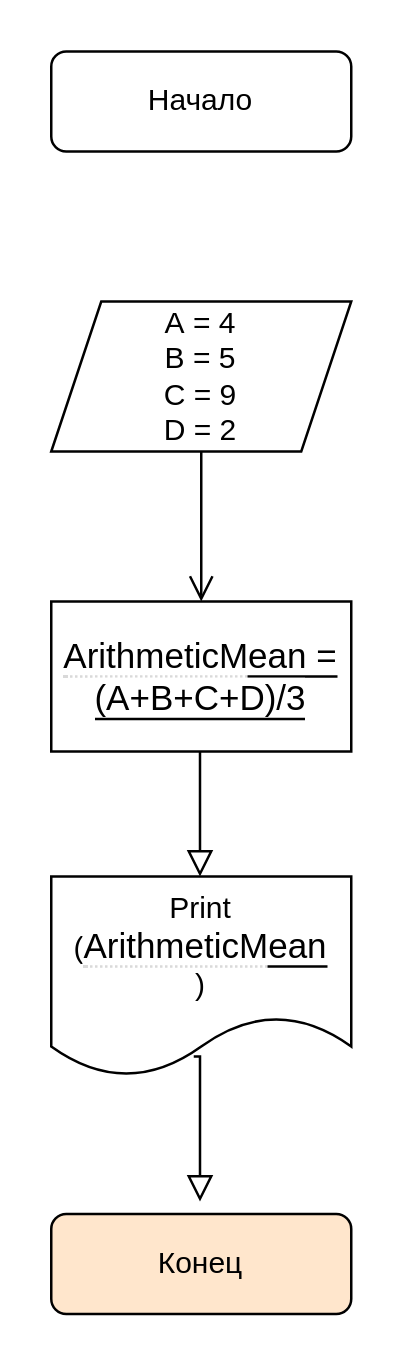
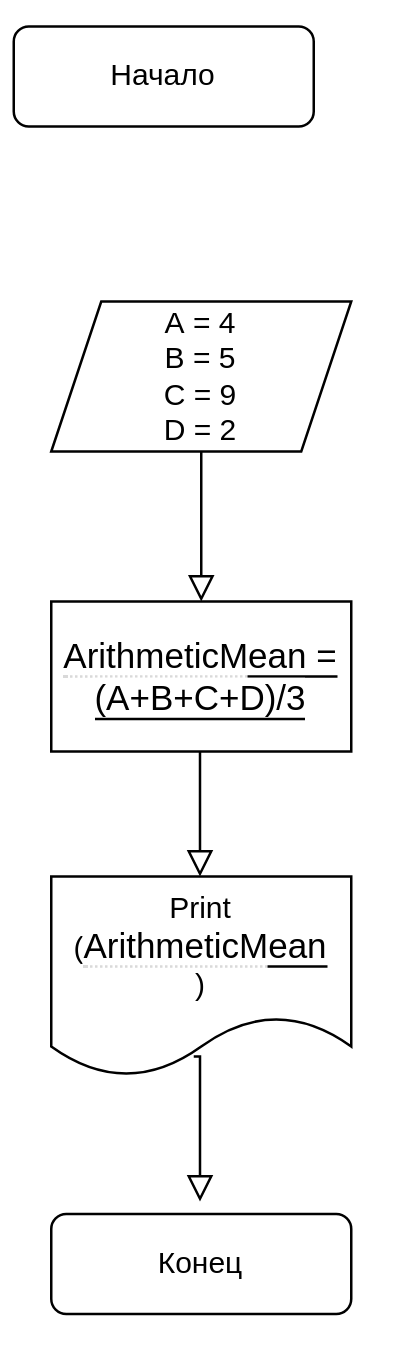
(201, 101) -> (164, 76)
(201, 584) -> (201, 574)
(201, 1264) -> (201, 1264)
